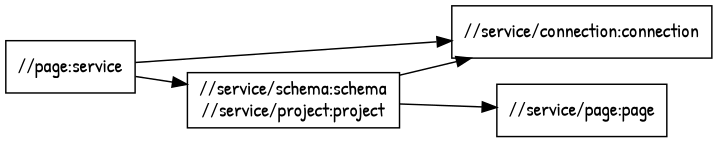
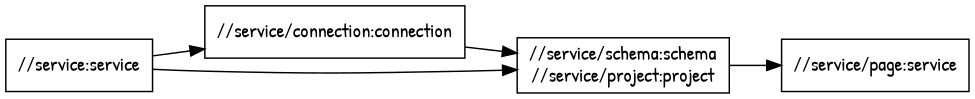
(70, 67) -> (79, 65)
(428, 68) -> (484, 49)
(582, 110) -> (875, 65)
